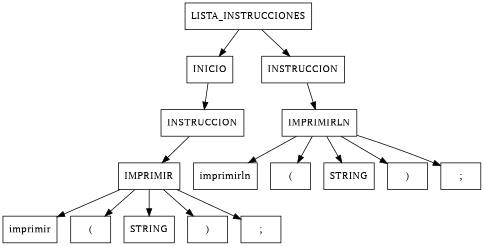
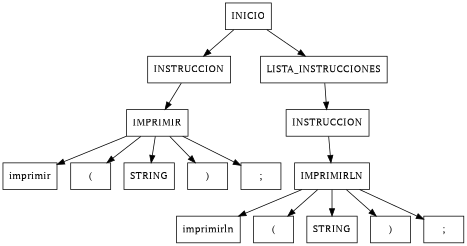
(231, 40) -> (283, 41)
